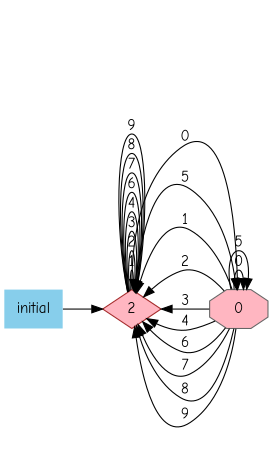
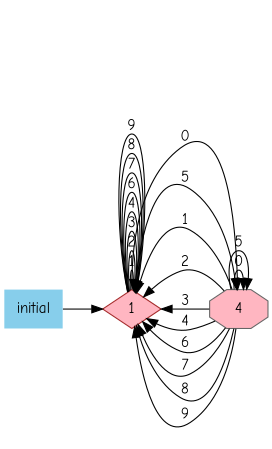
(132, 309) -> (132, 309)
(239, 309) -> (239, 309)
